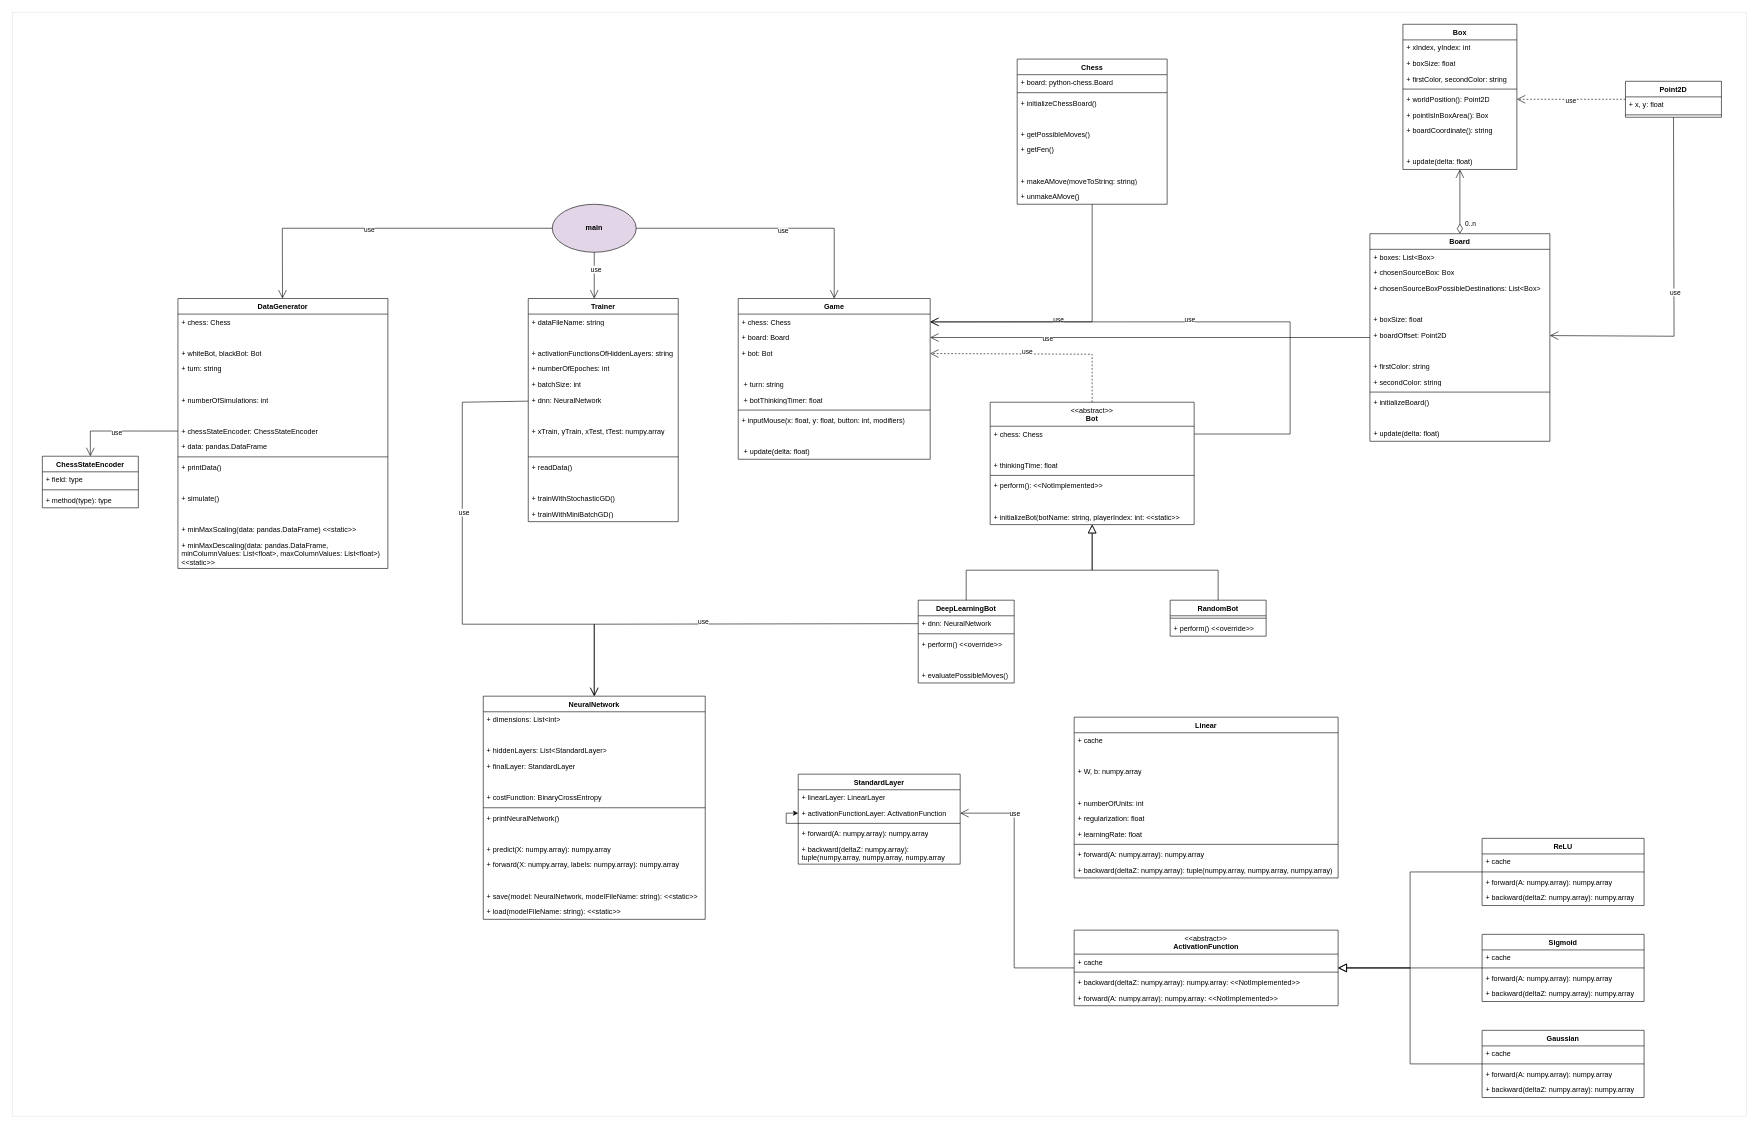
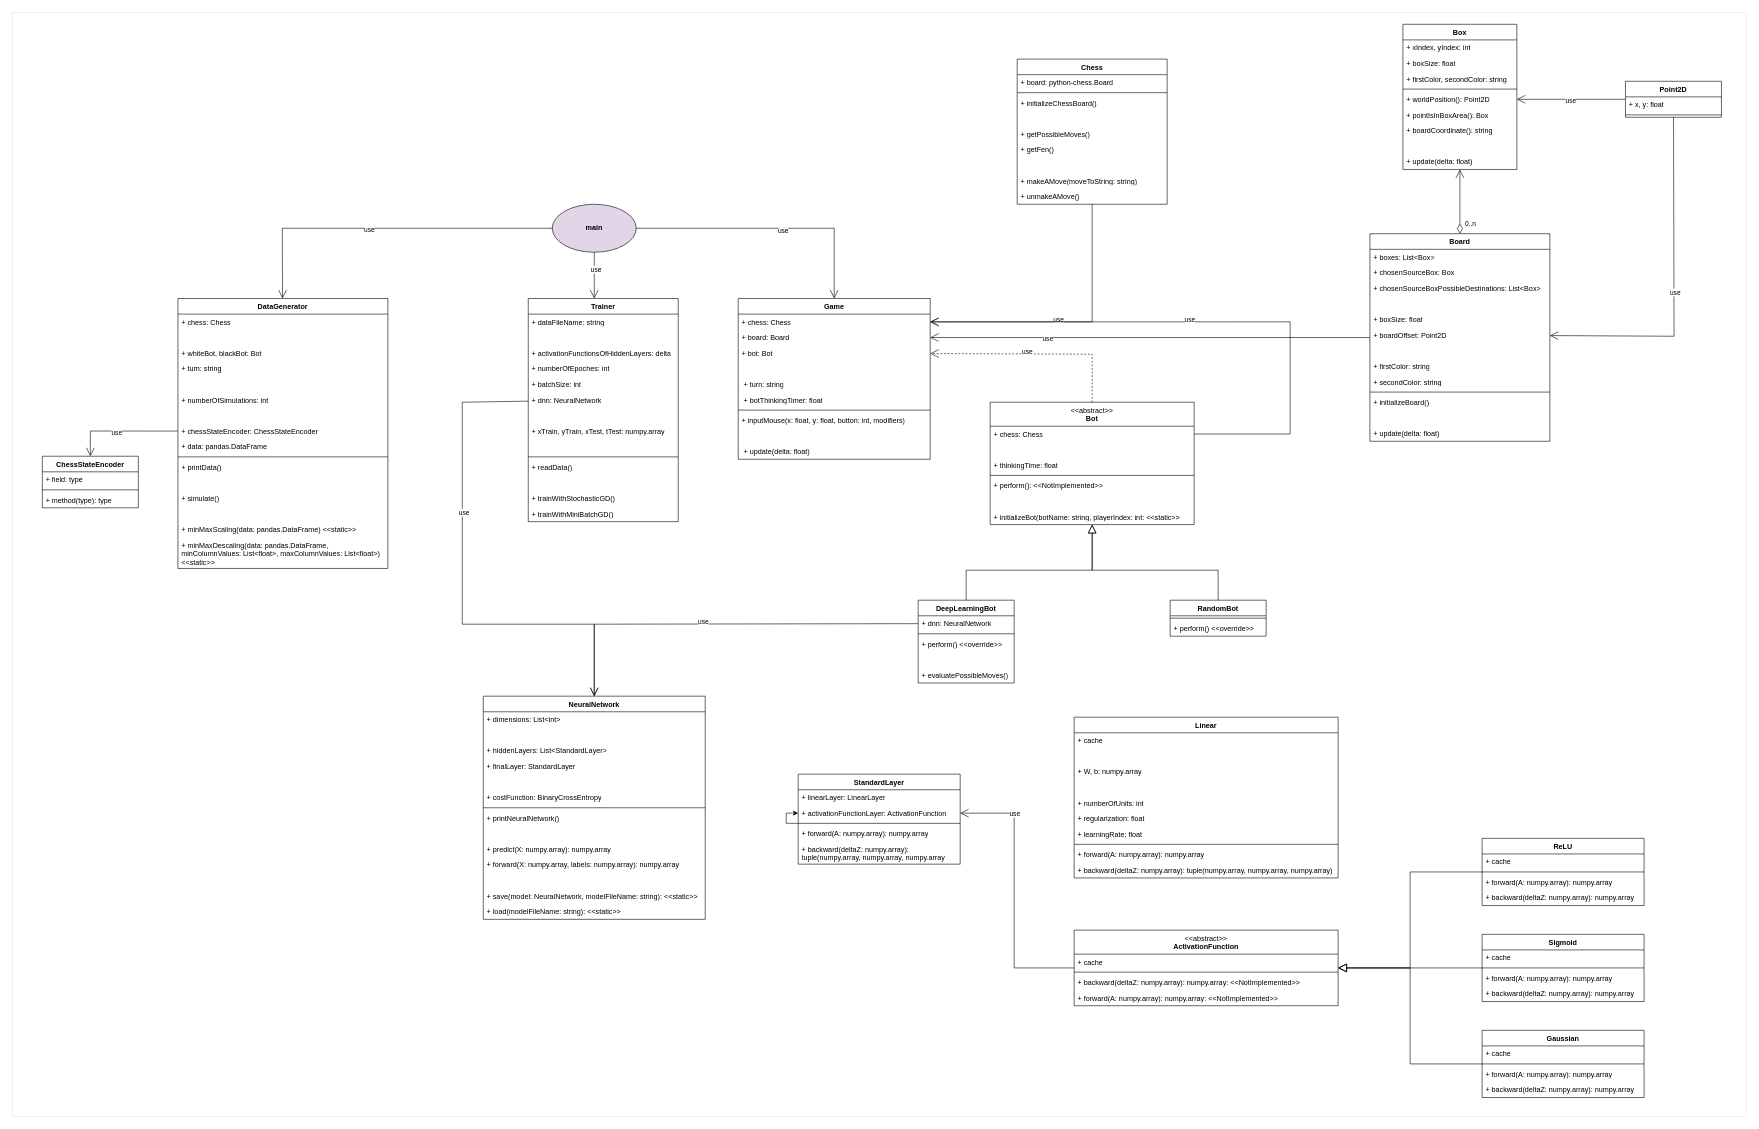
(1574, 99) -> (1574, 99)
(604, 358) -> (604, 358)
